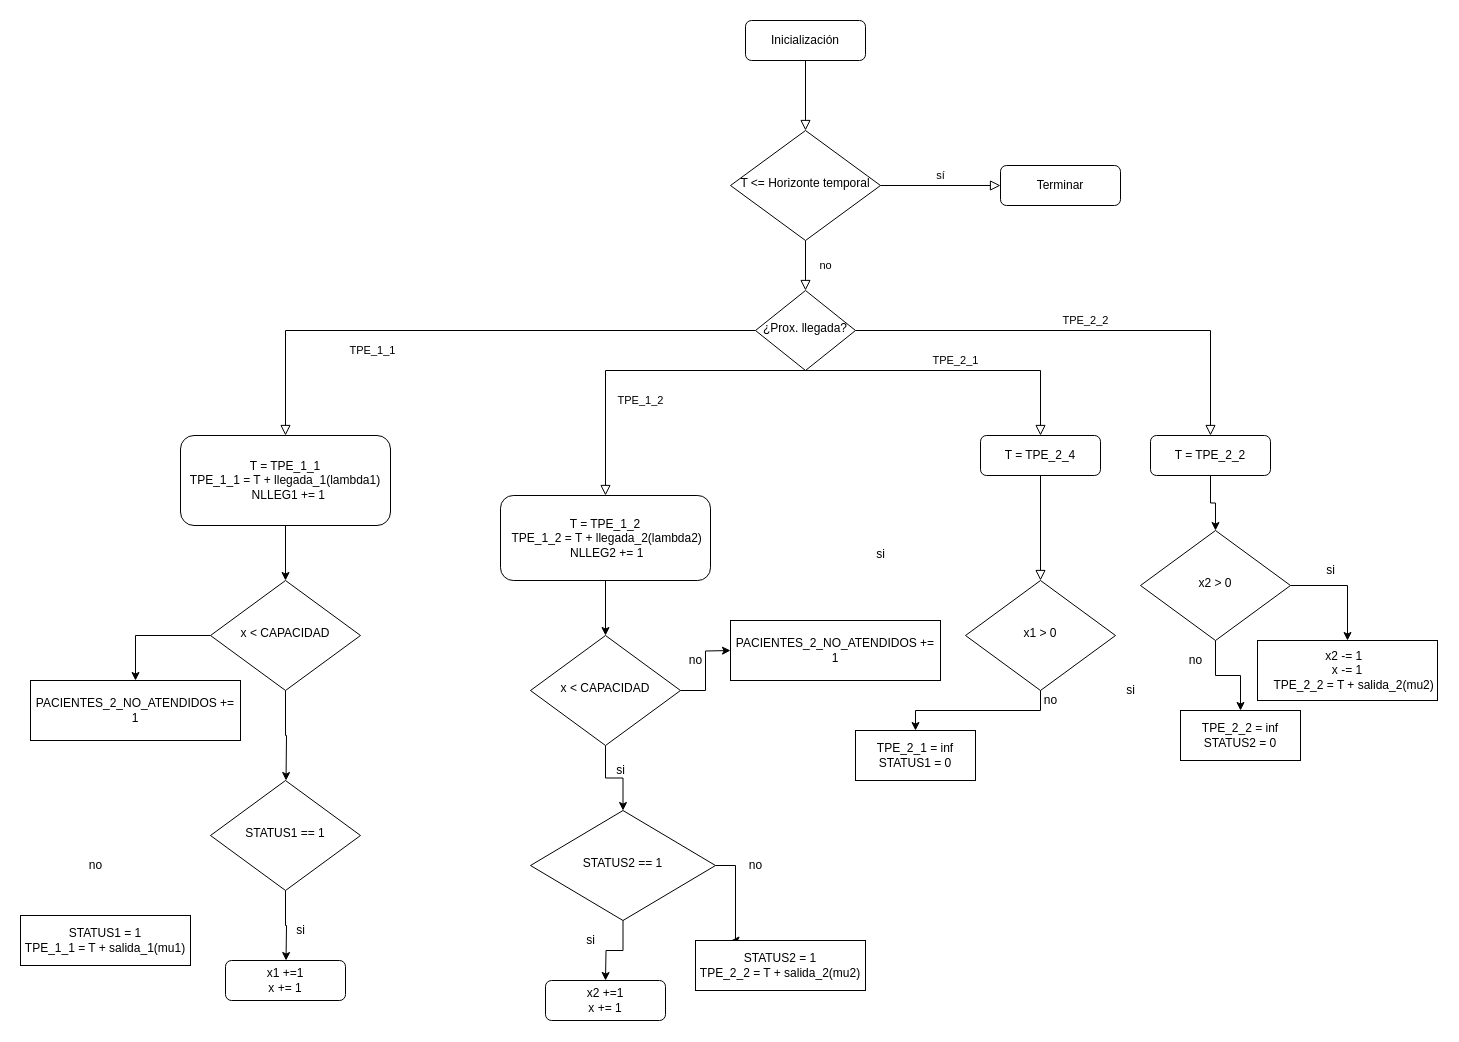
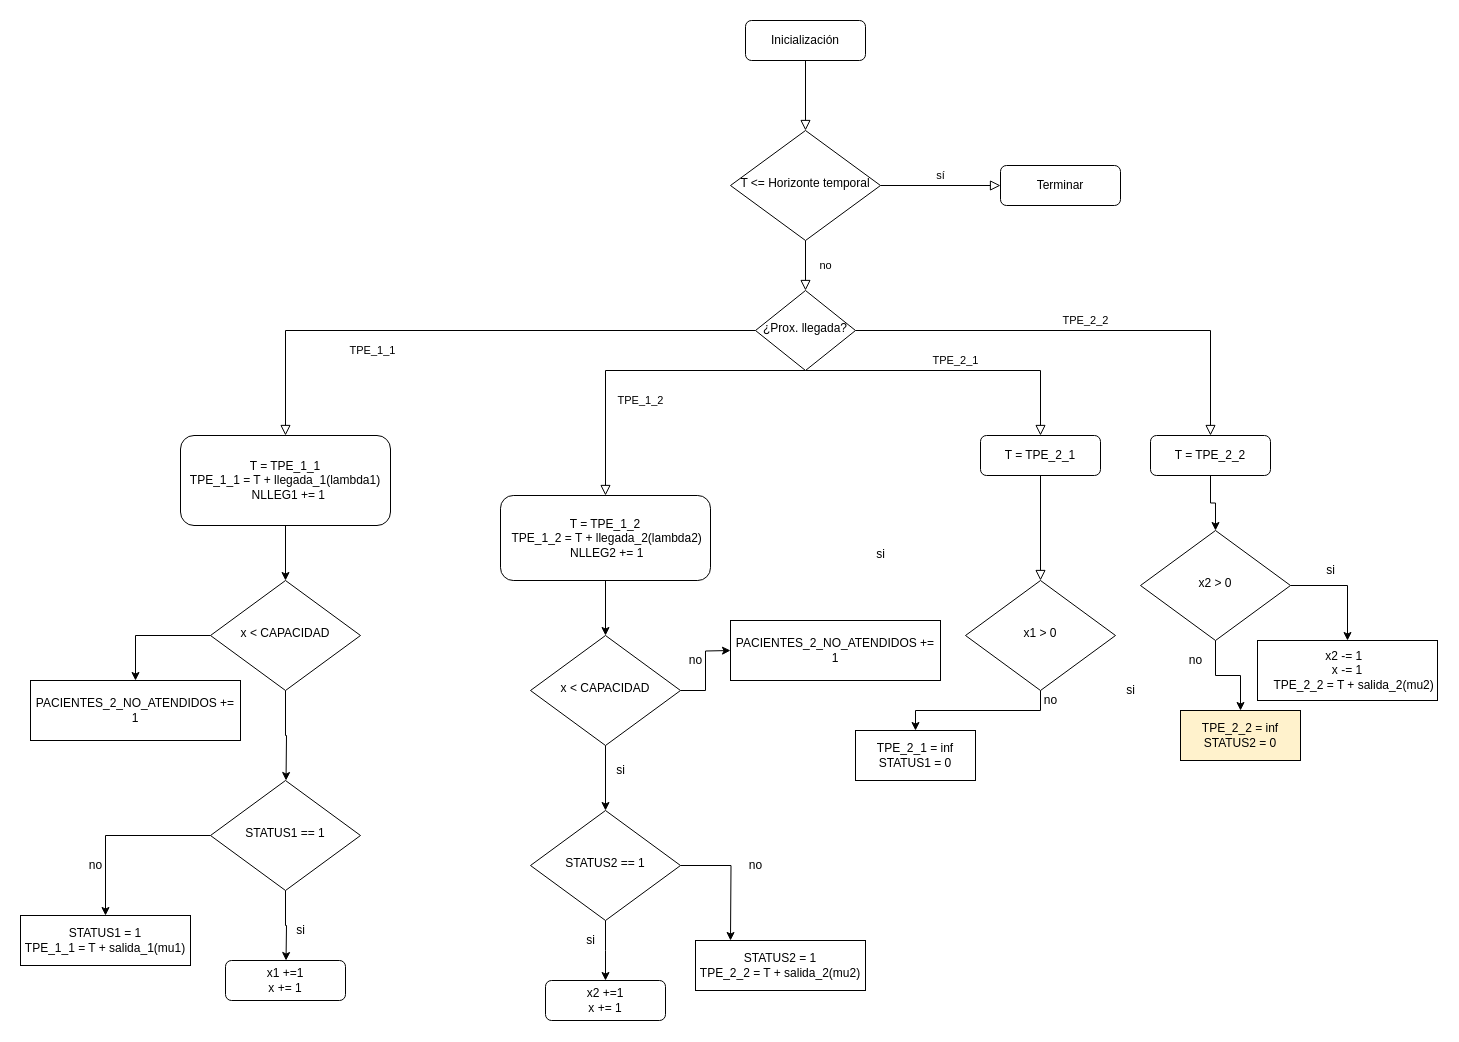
(1041, 456) -> (1041, 456)
(1241, 736) -> (1241, 736)
none -> (122, 836)
(623, 866) -> (606, 866)
